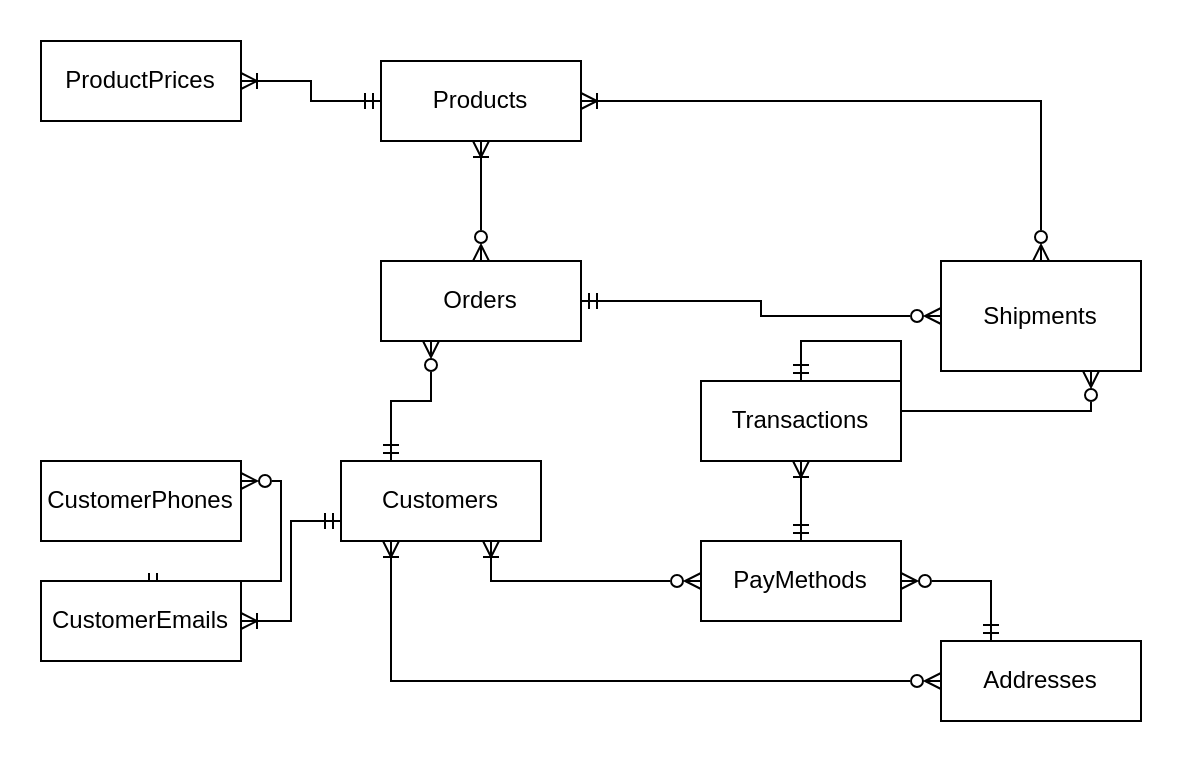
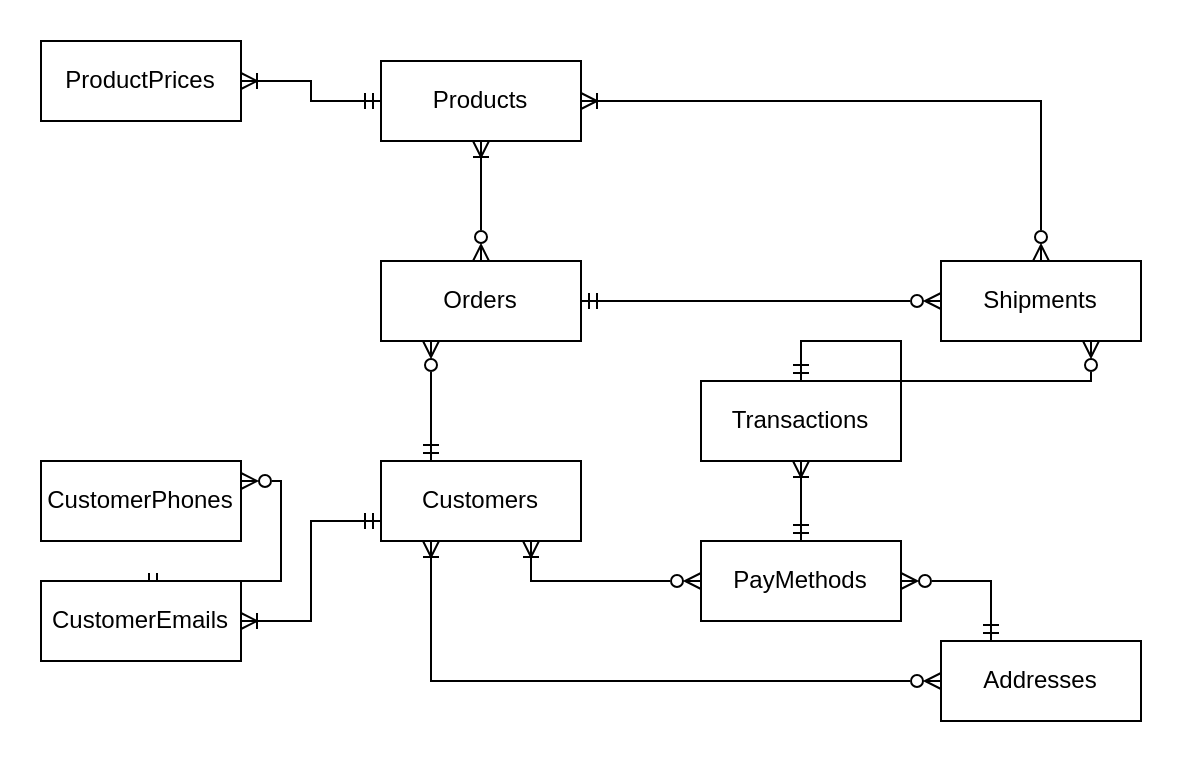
(1041, 316) -> (1041, 301)
(441, 501) -> (481, 501)
